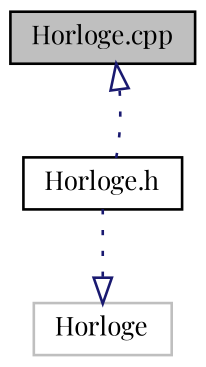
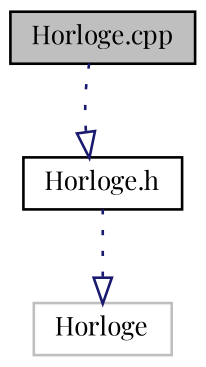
(120, 124) -> (85, 98)
